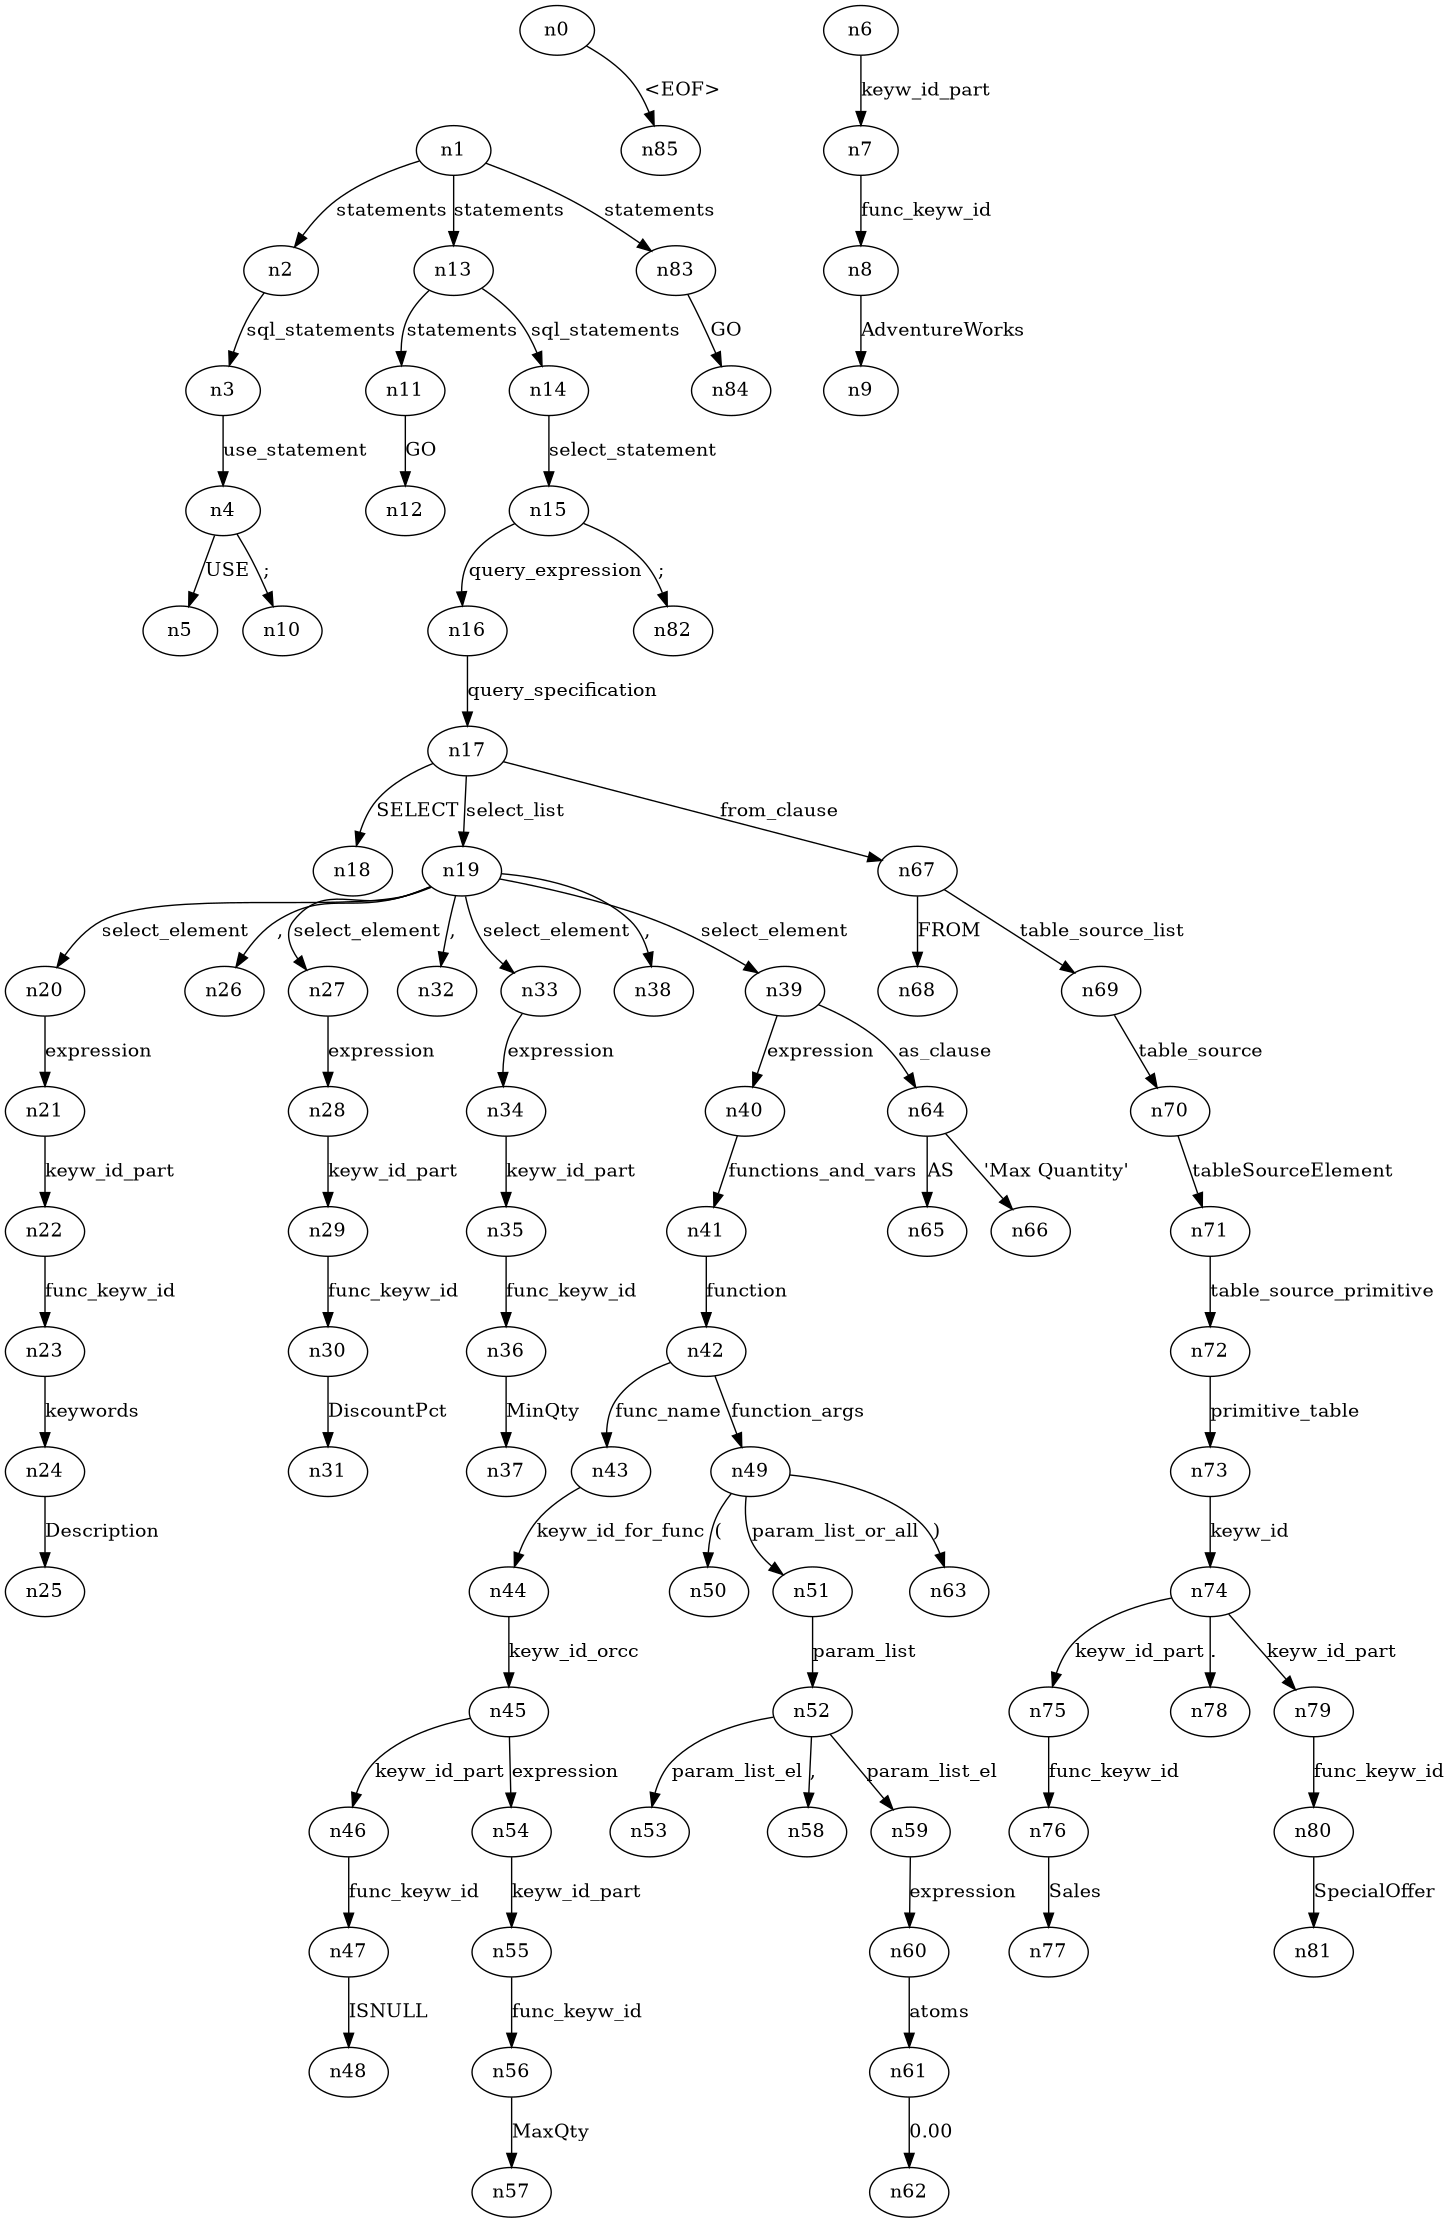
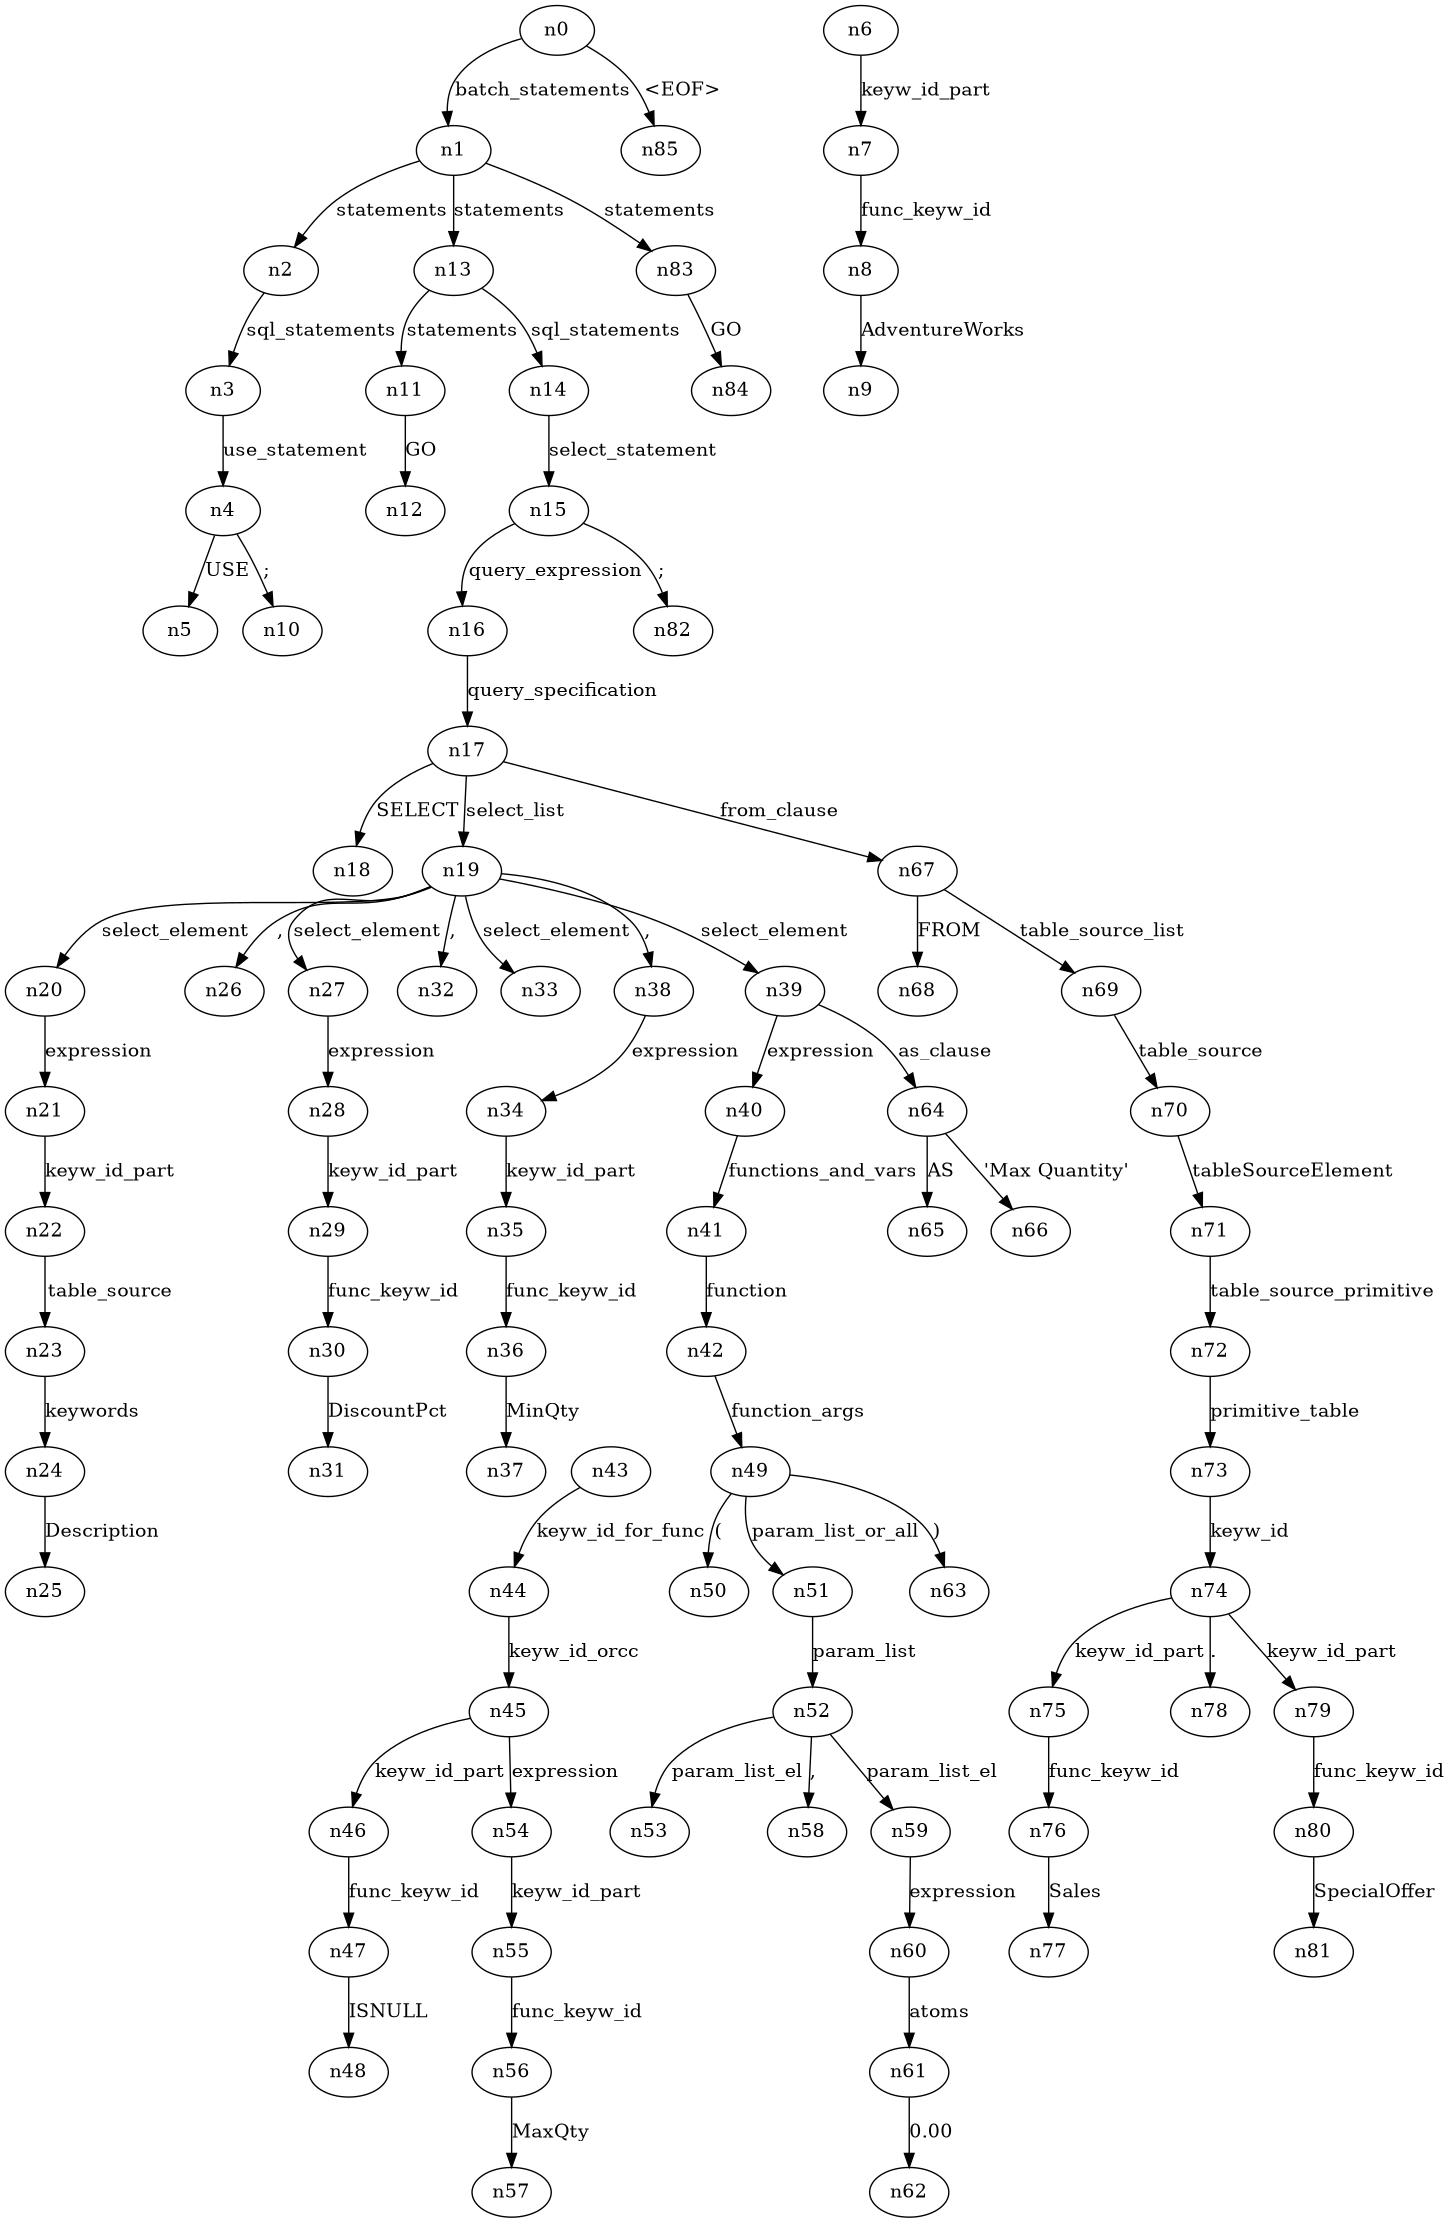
none -> (471, 63)
(507, 1041) -> (610, 1066)
(111, 1292) -> (111, 1292)
(627, 1388) -> none
